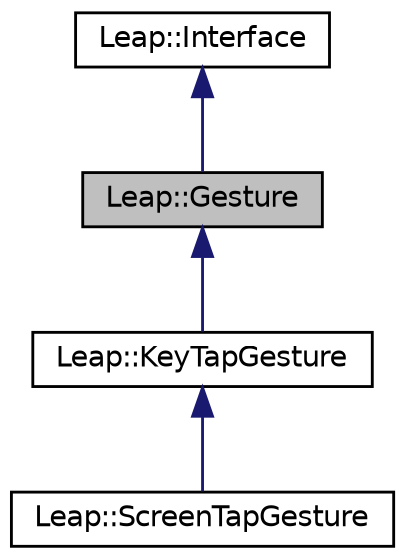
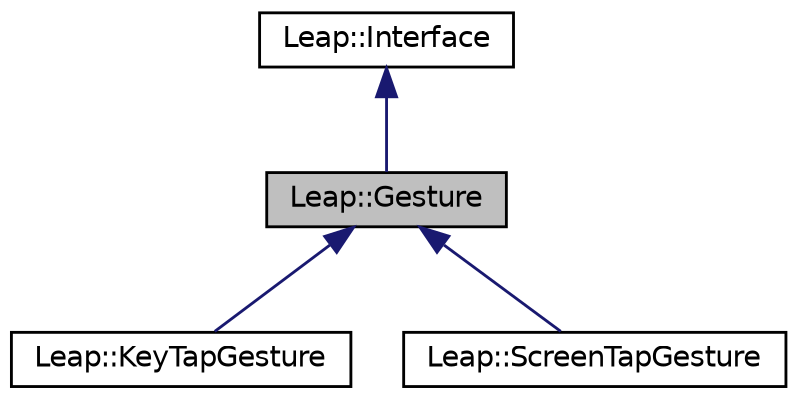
(203, 454) -> (502, 288)
